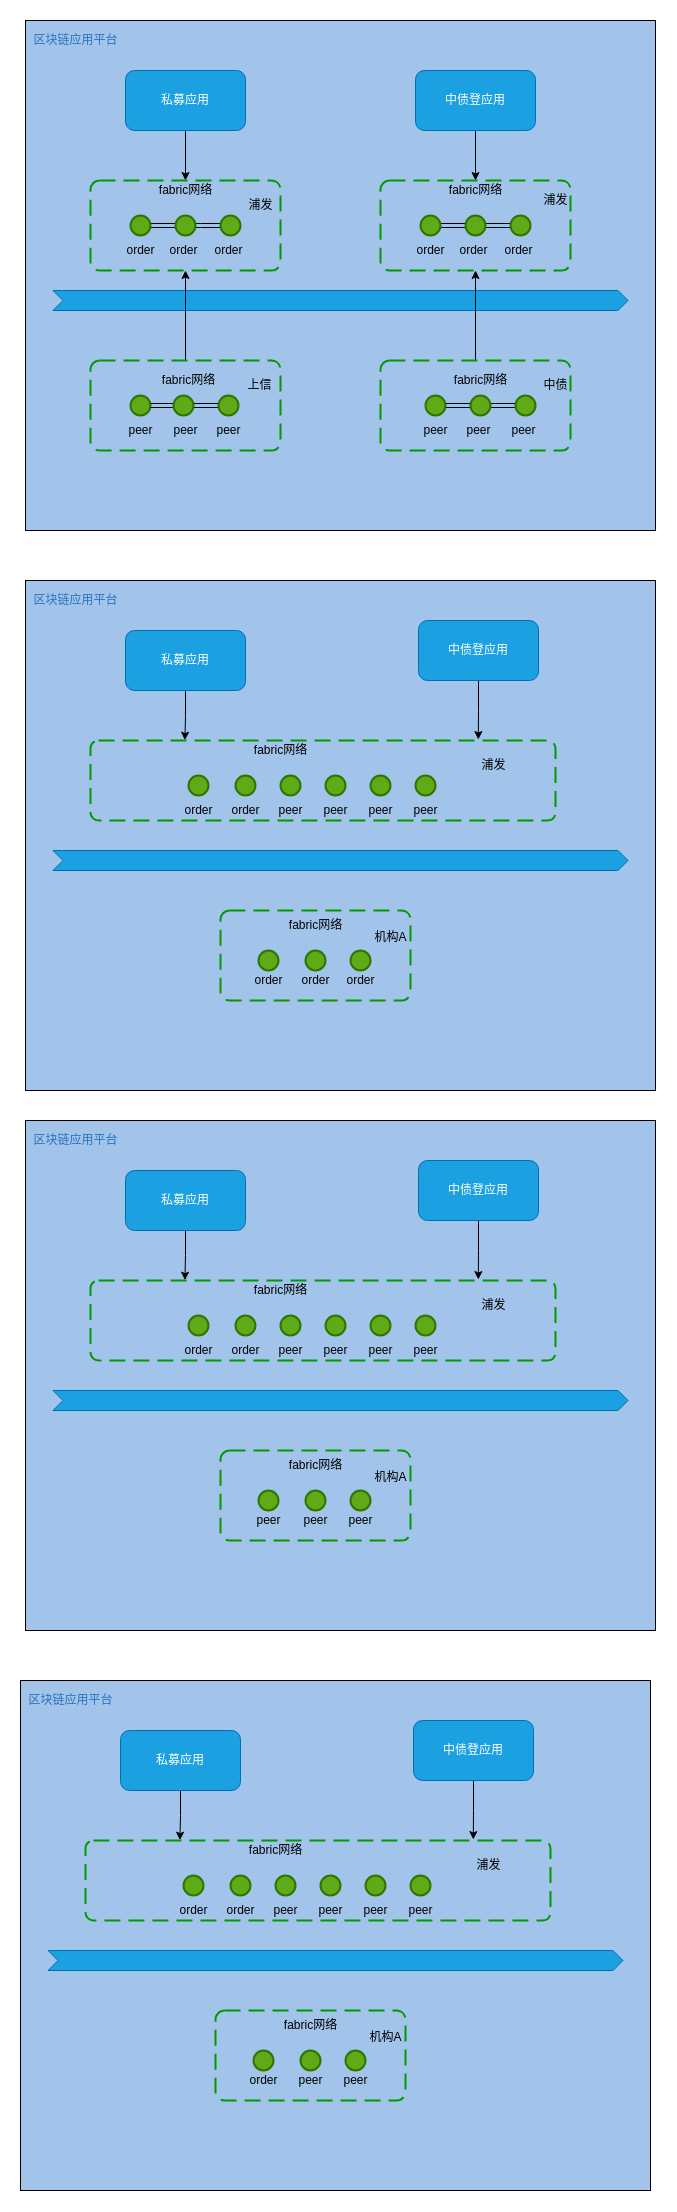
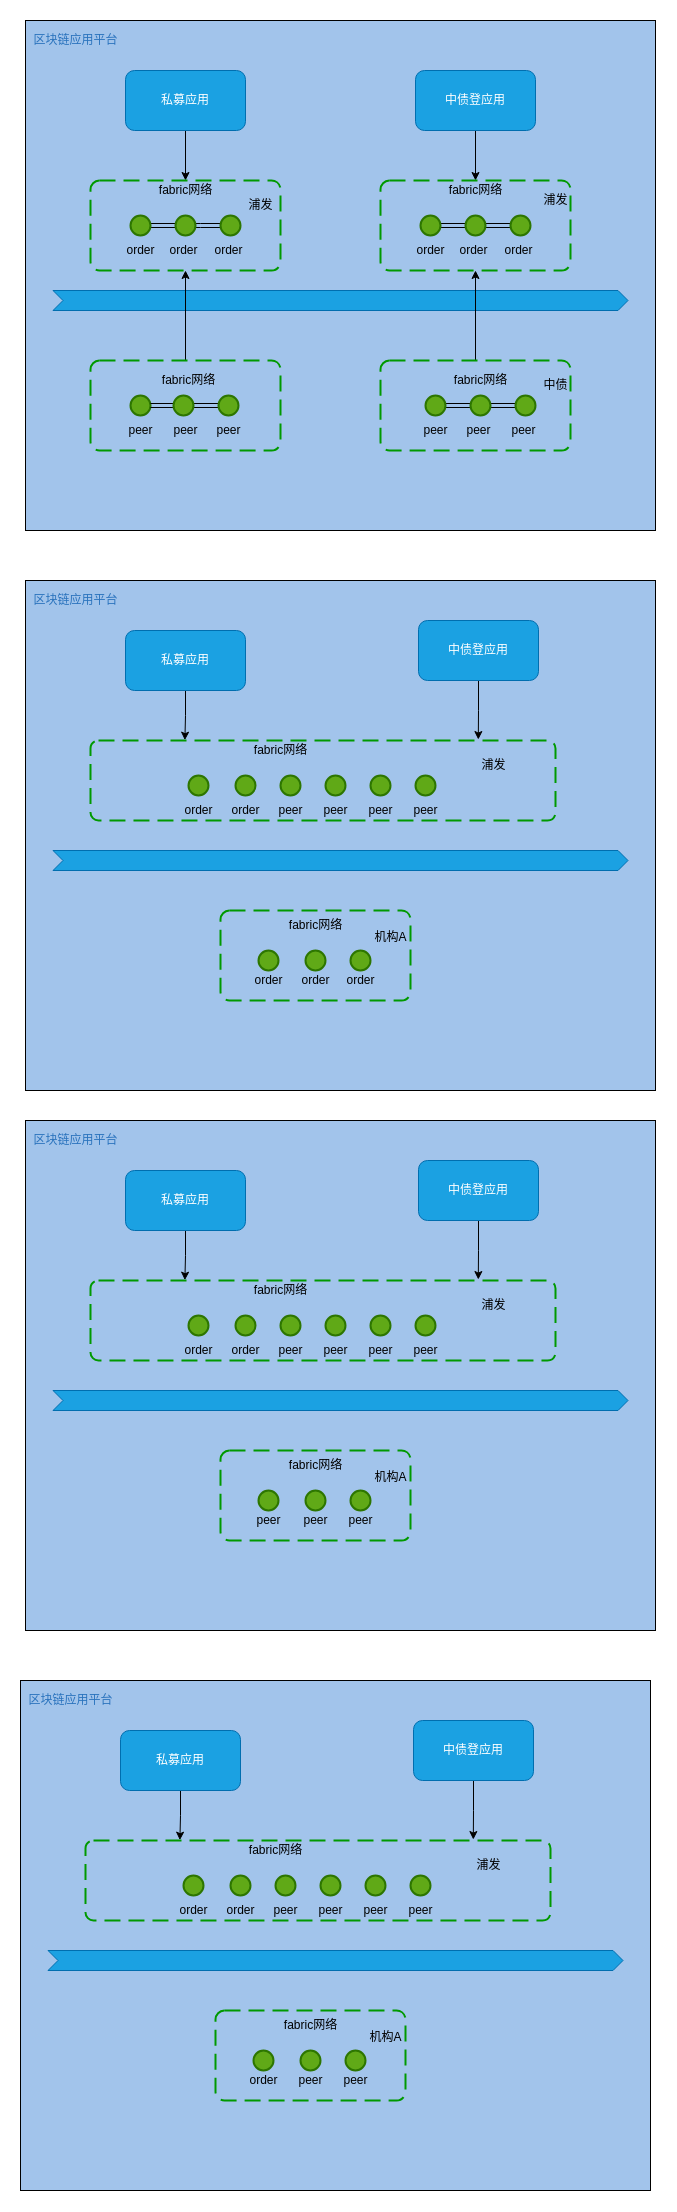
(260, 386) -> none
